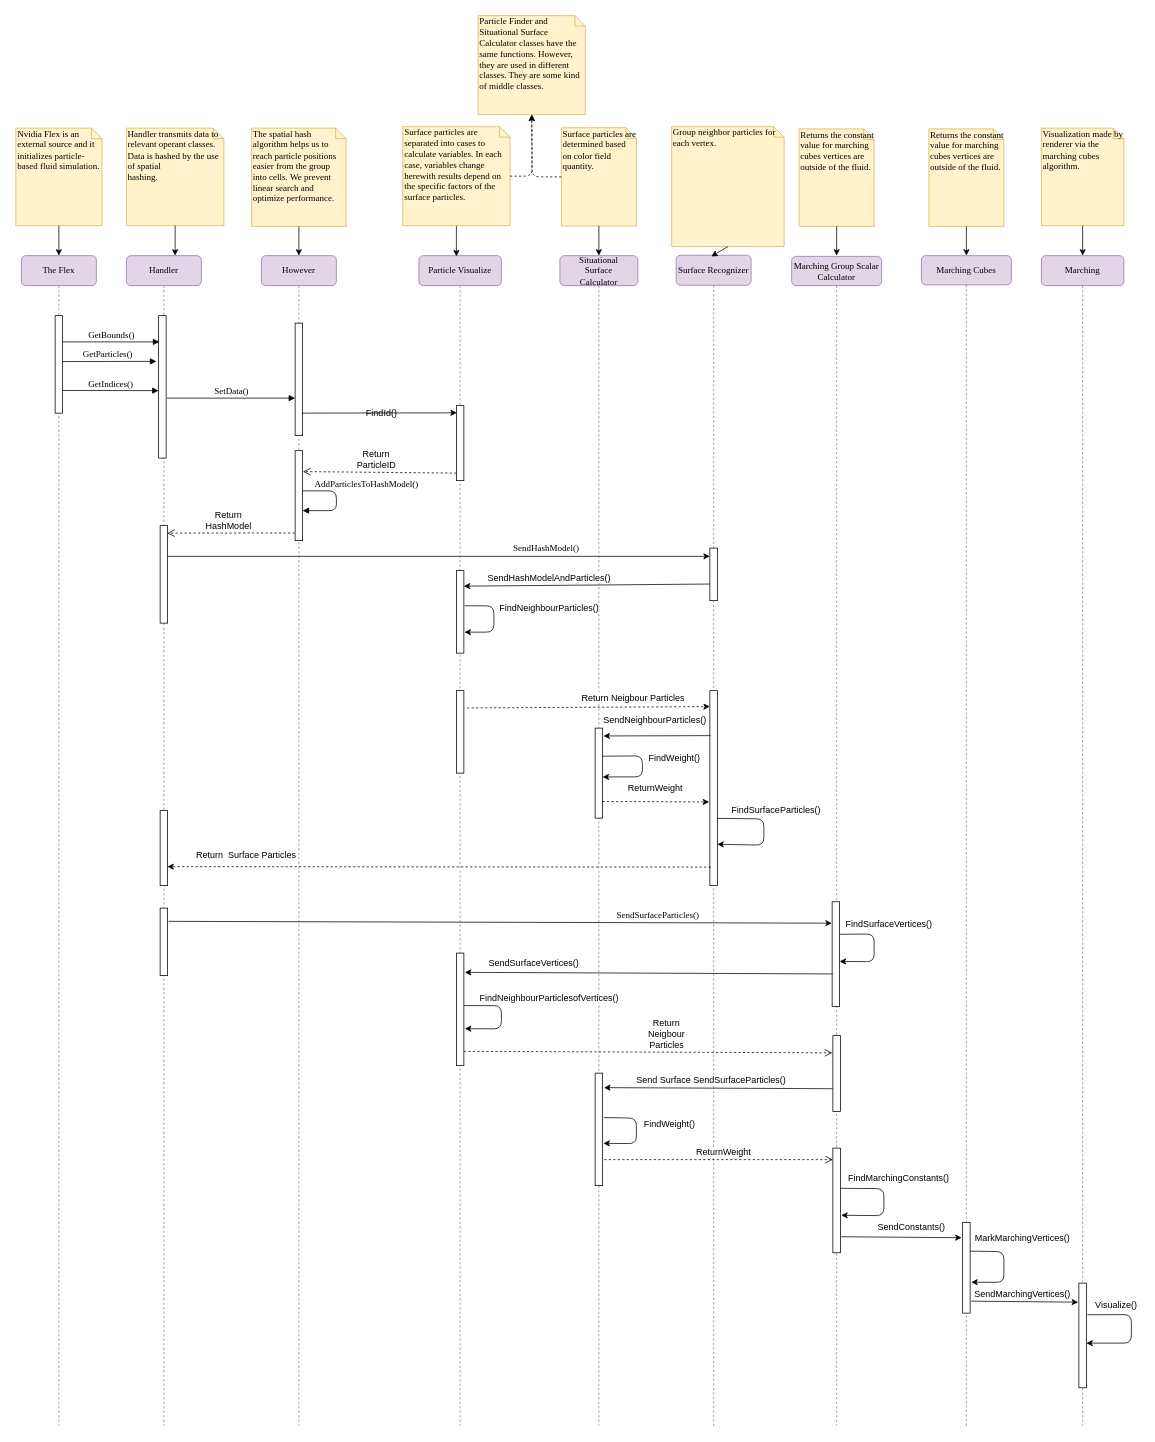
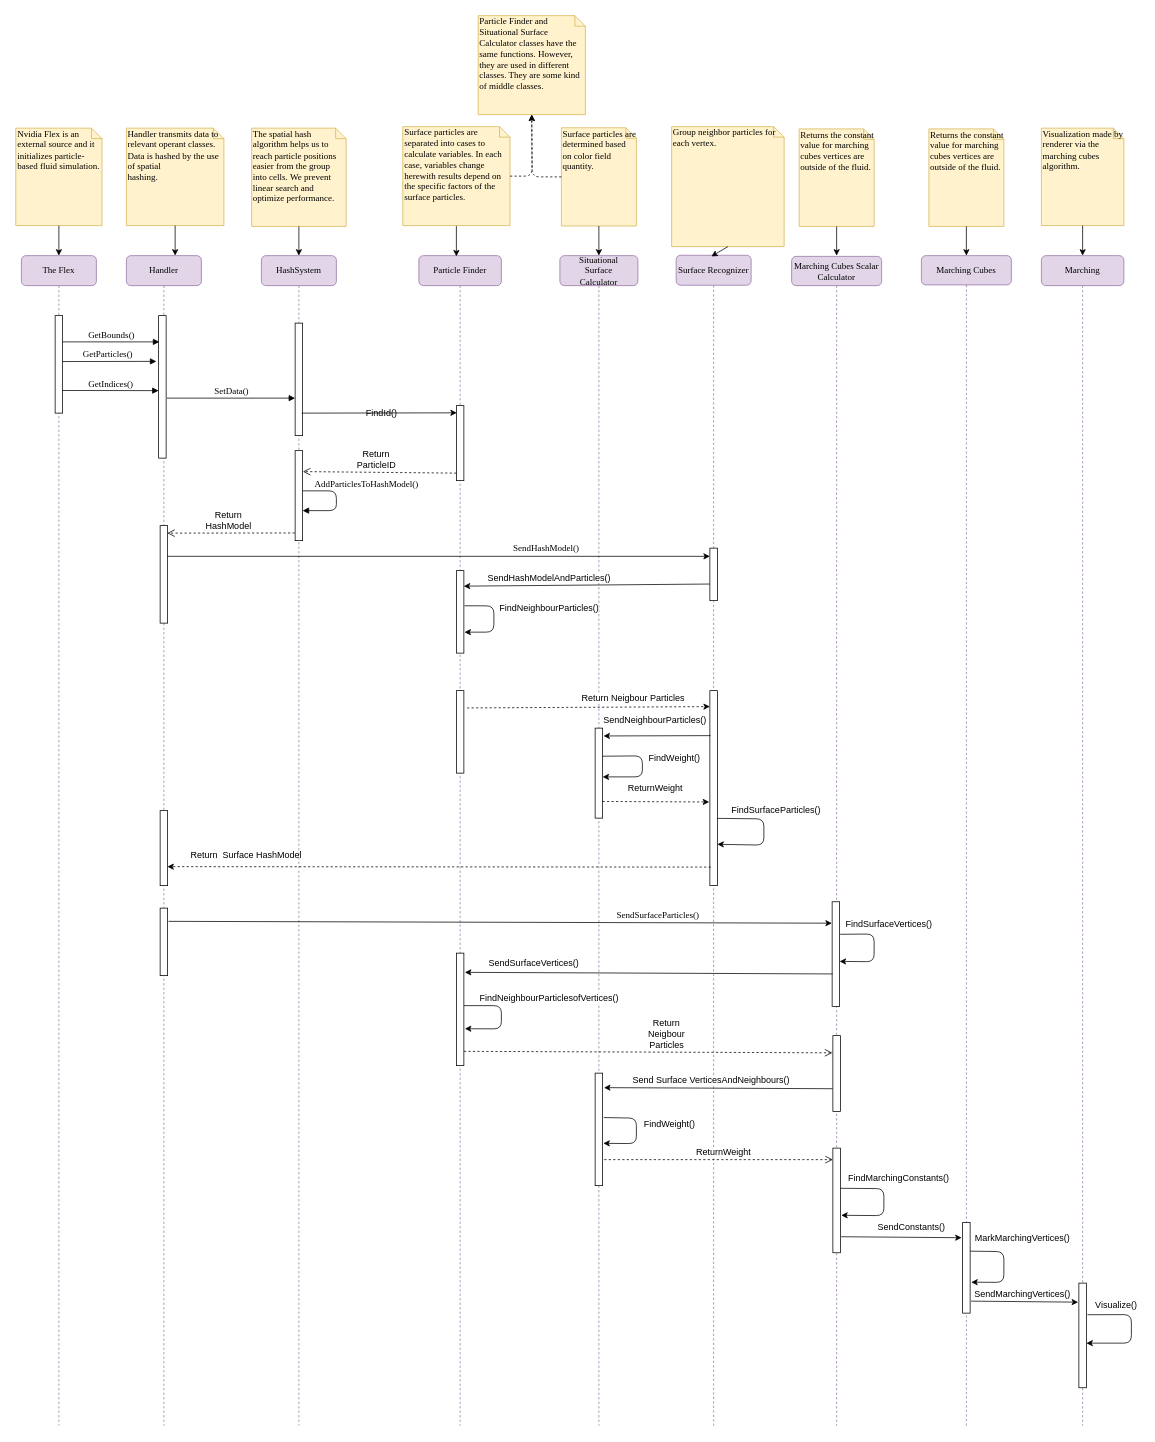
(299, 270) -> (299, 270)
(460, 270) -> (460, 270)
(837, 271) -> (837, 271)
(246, 855) -> (246, 855)
(711, 1080) -> (711, 1080)
